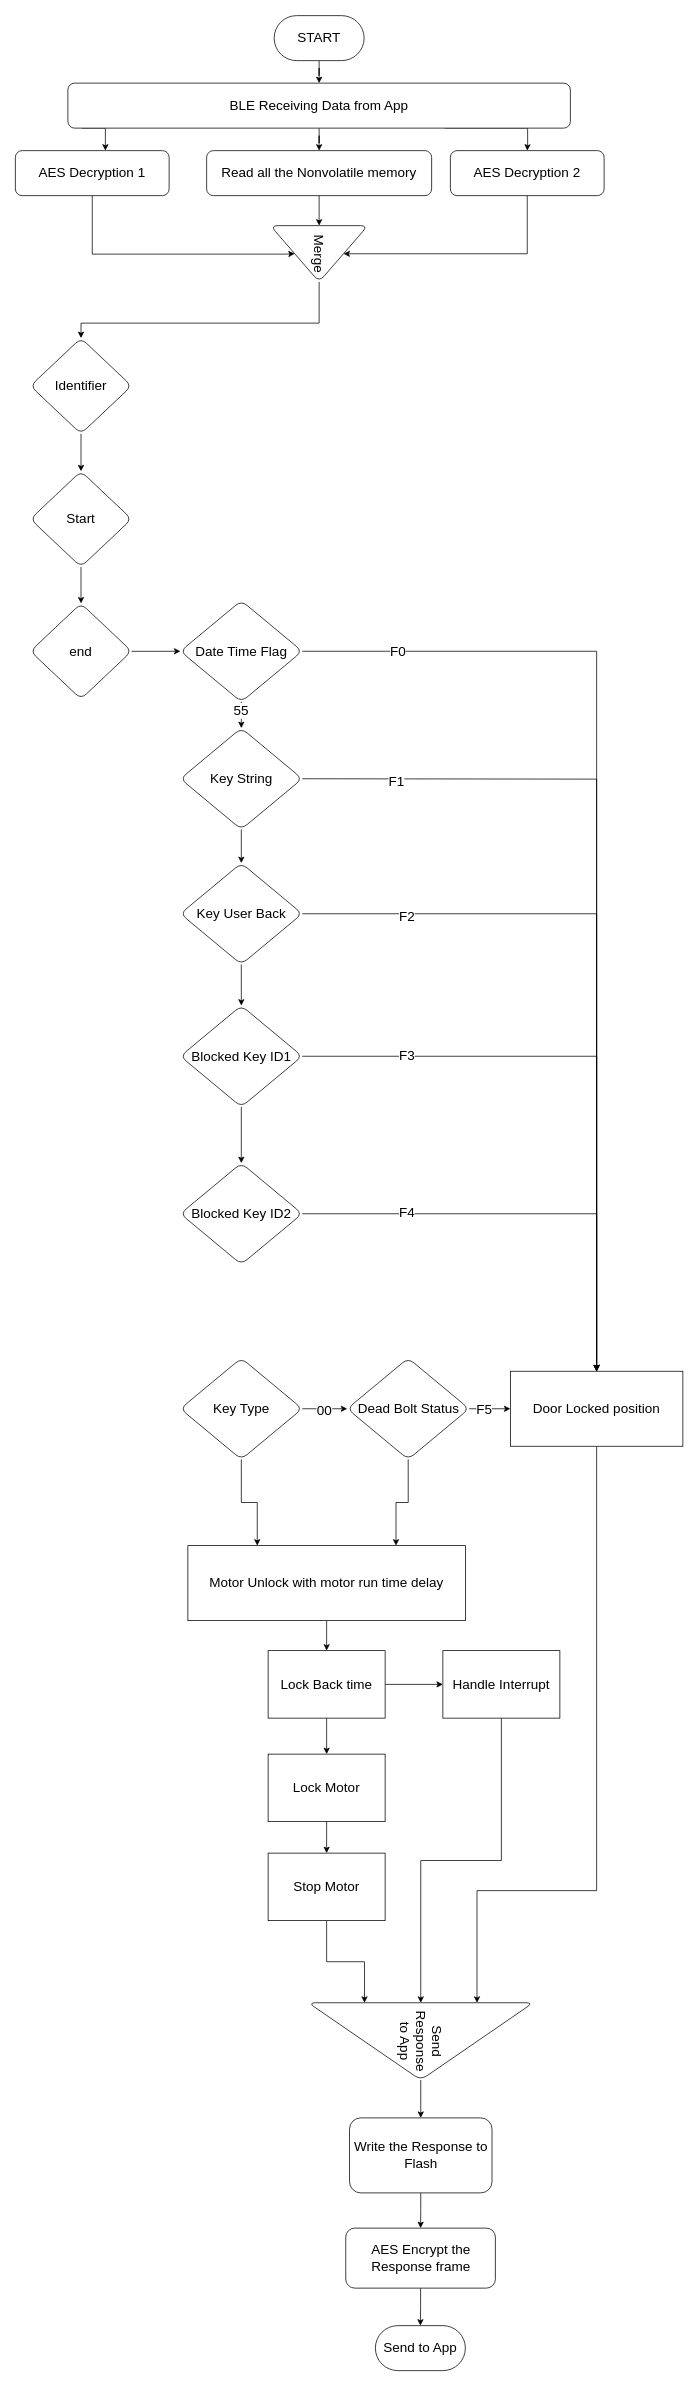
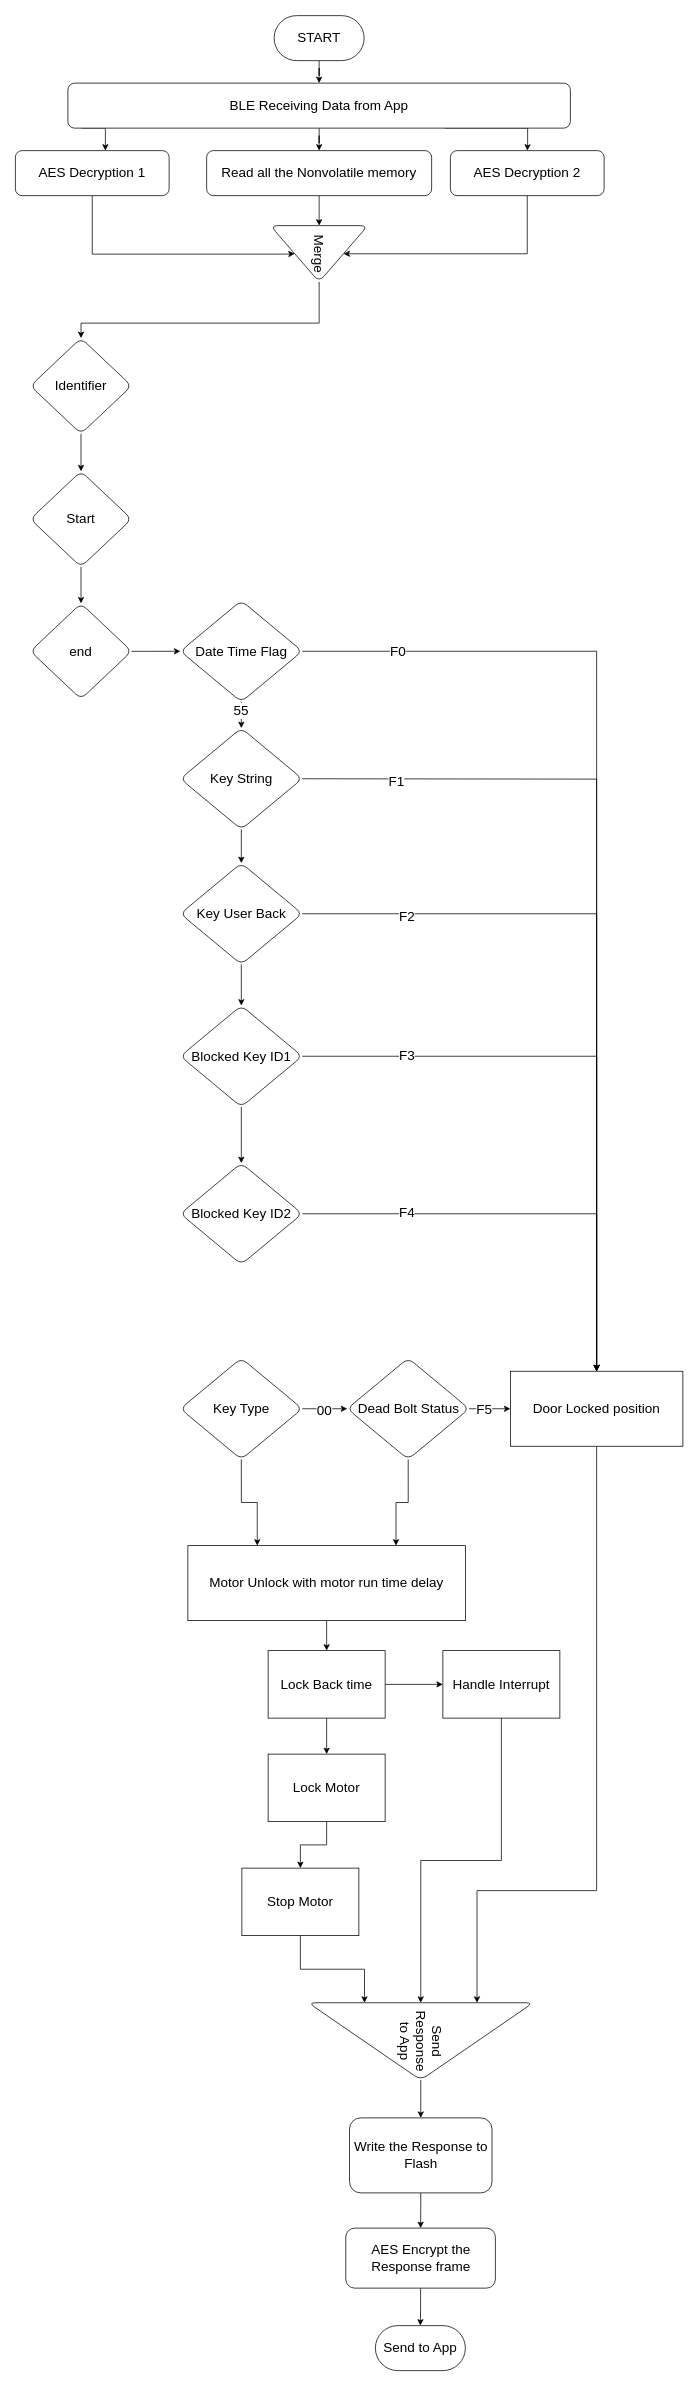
(327, 1887) -> (300, 1902)
